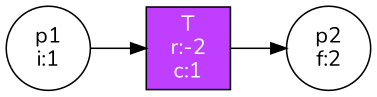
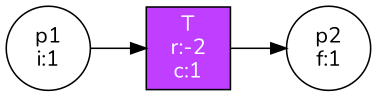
(329, 59) -> (329, 59)
